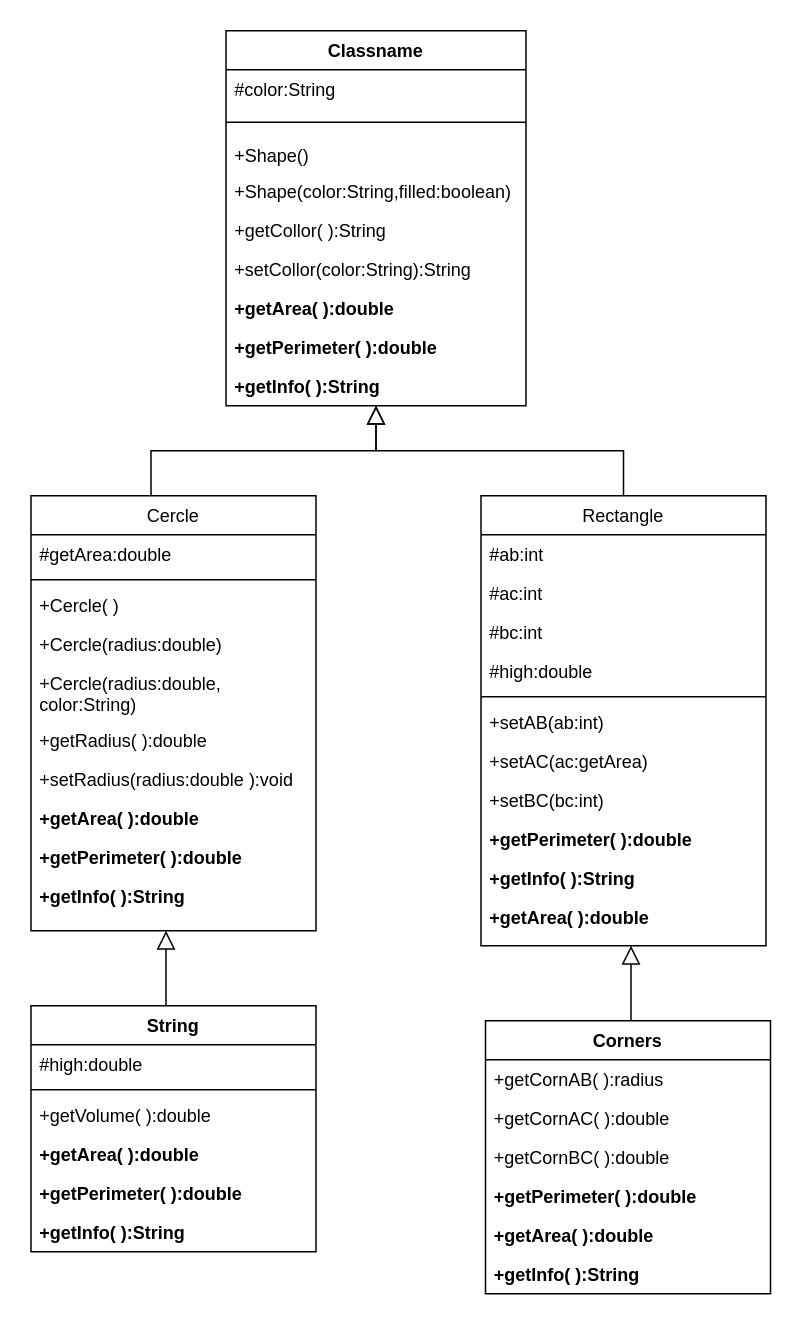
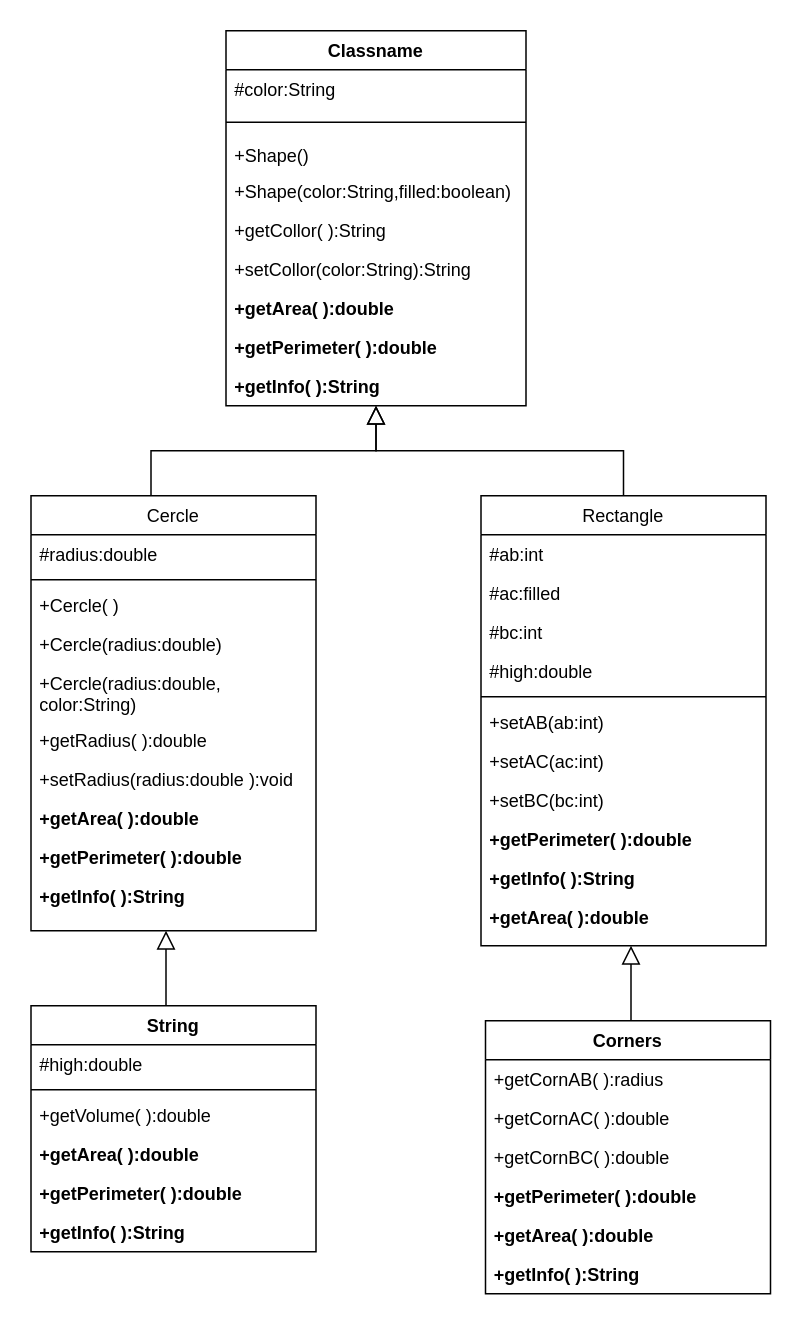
(110, 555) -> (103, 555)
(520, 594) -> (530, 594)
(577, 762) -> (555, 762)
